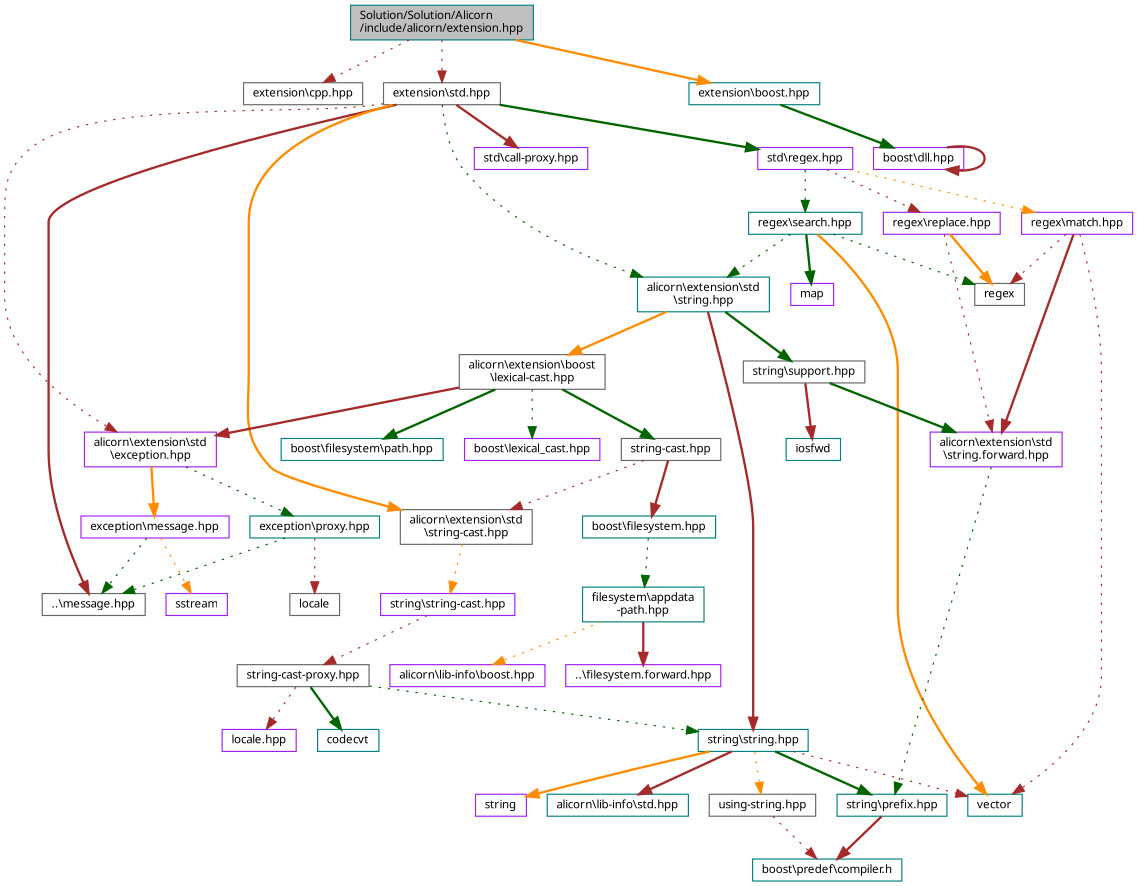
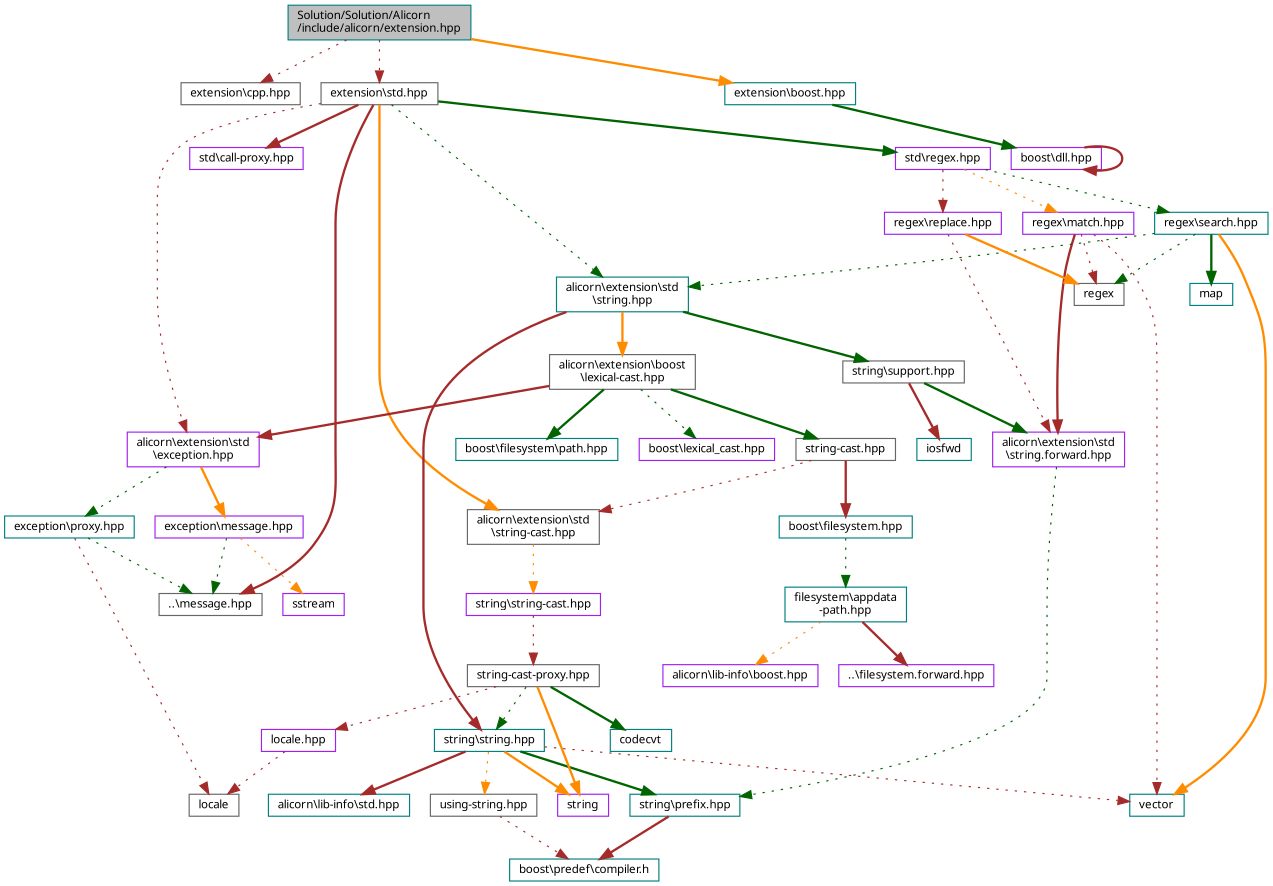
(812, 294) -> (1211, 294)
none -> (556, 735)
none -> (261, 769)
